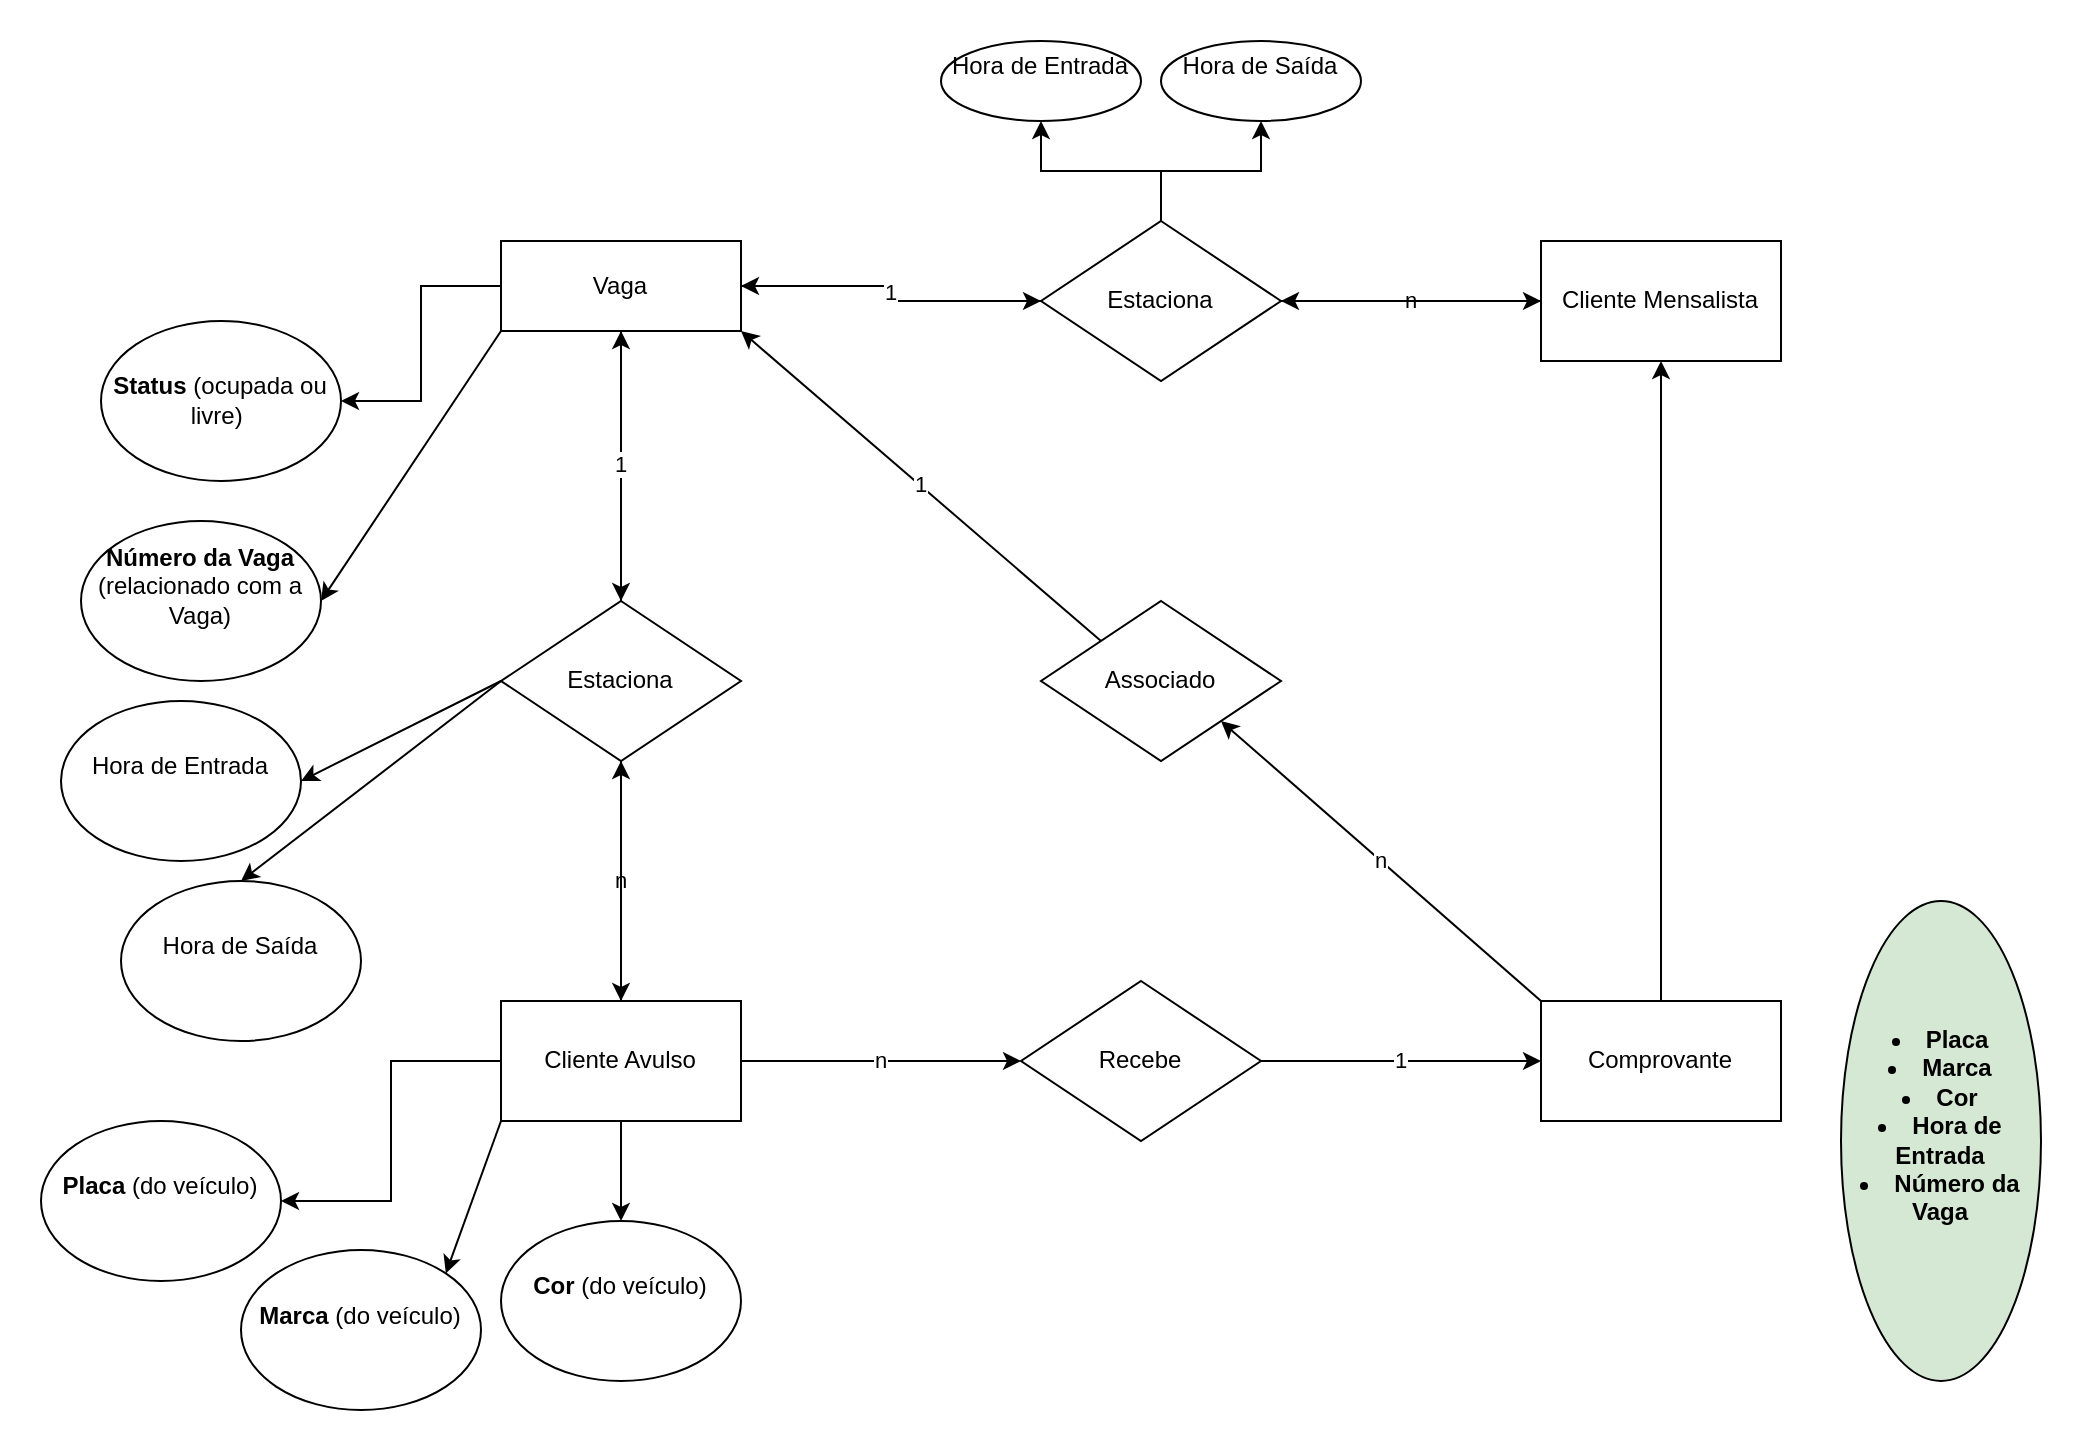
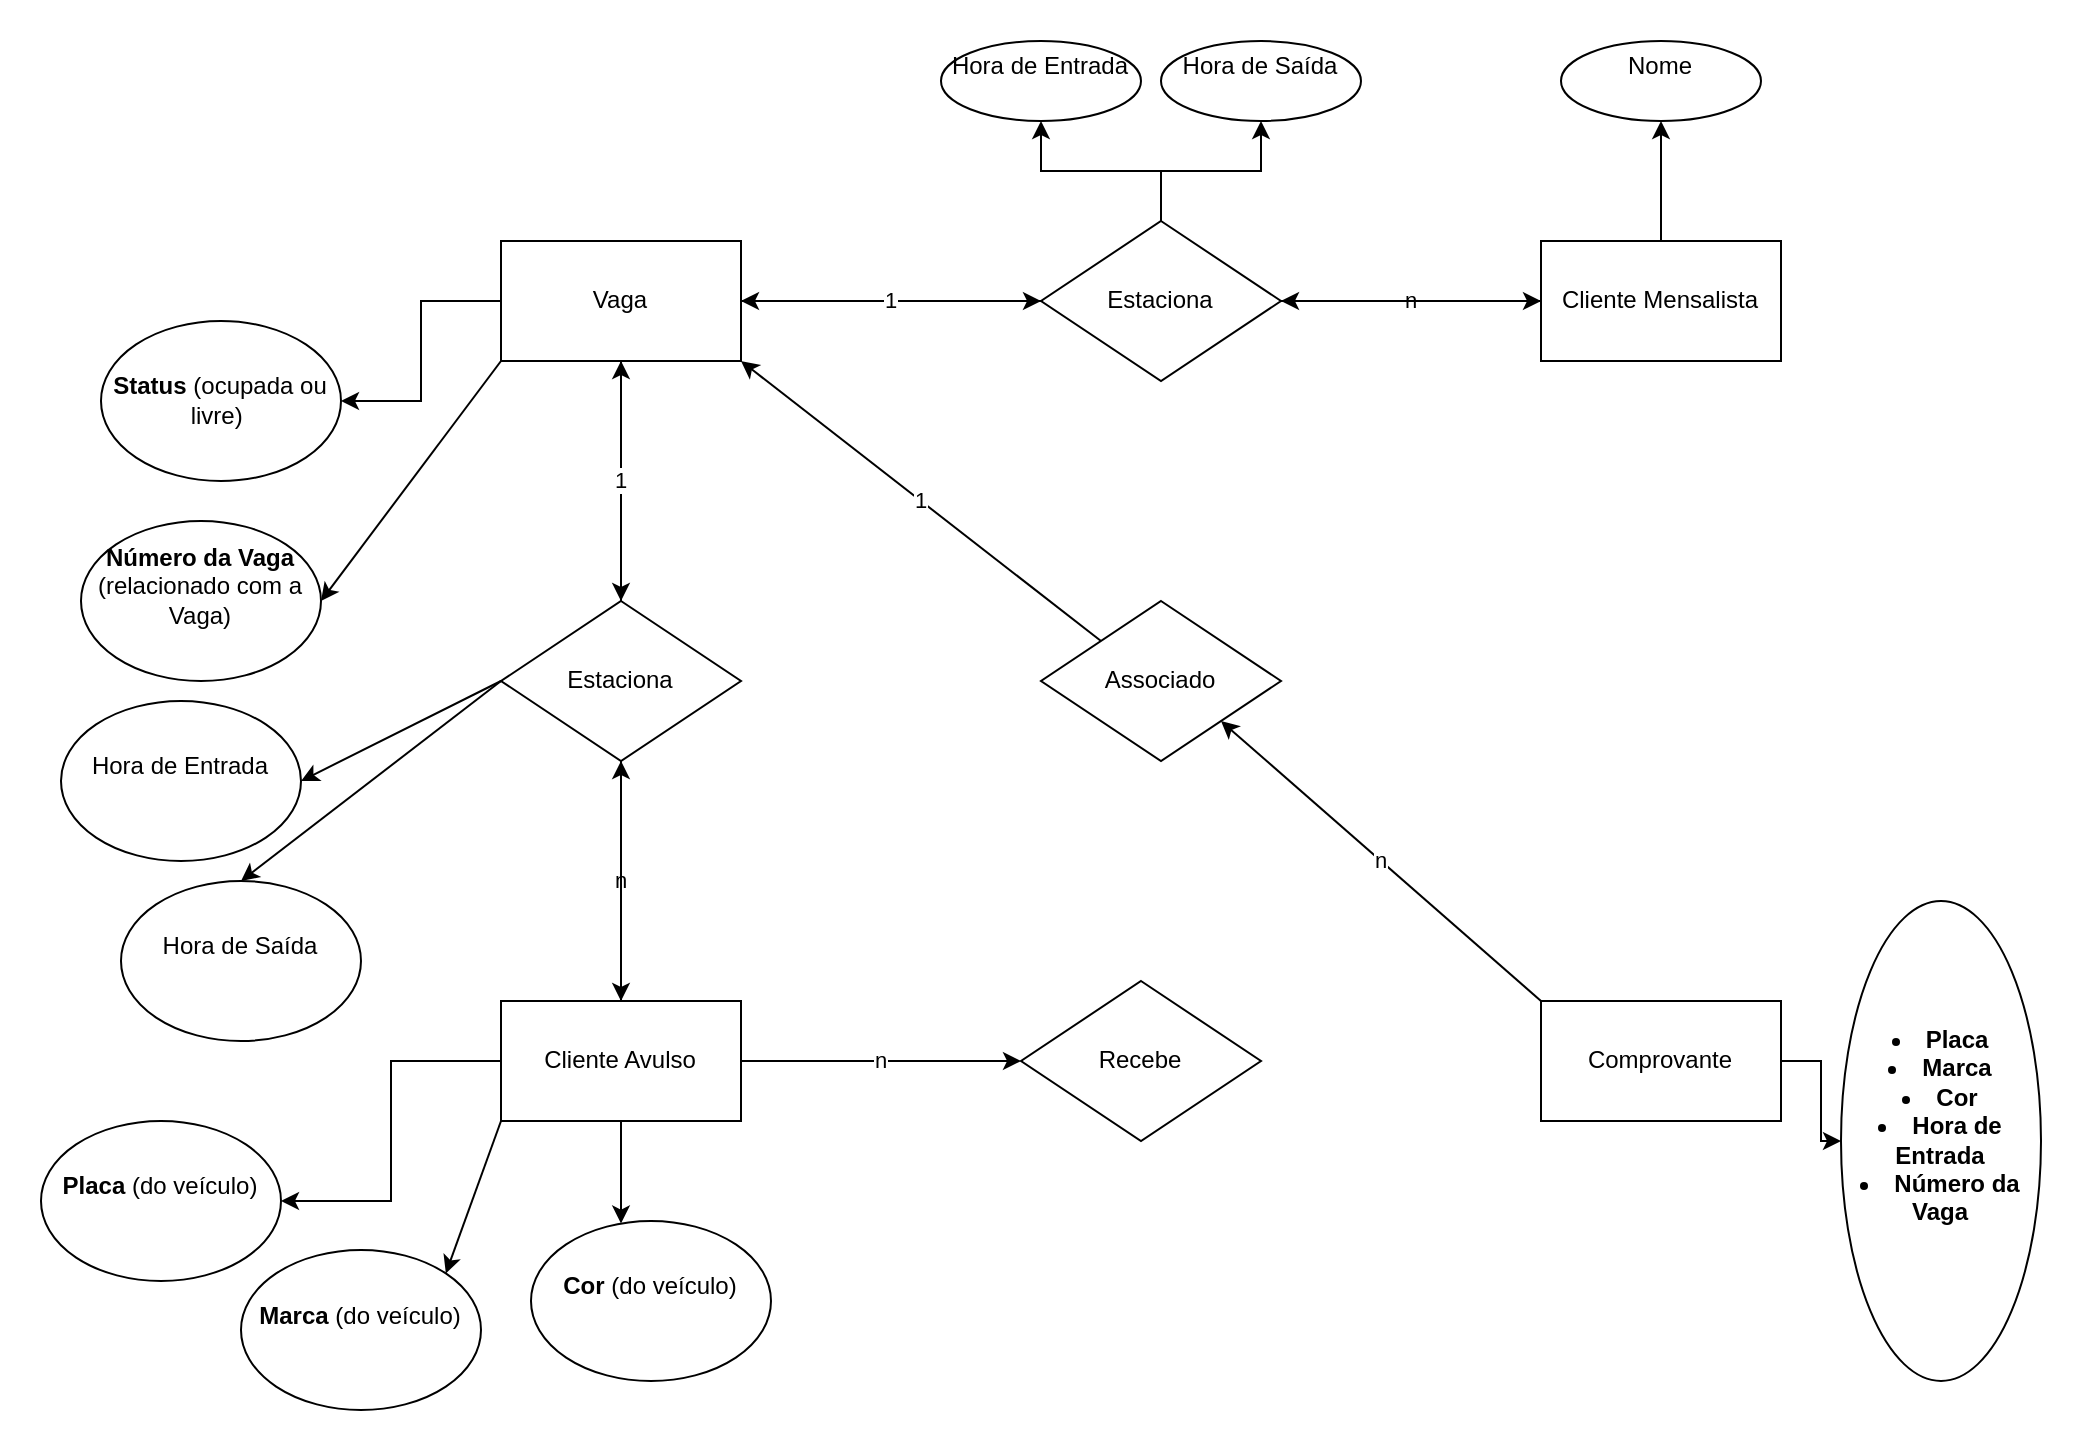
none -> (1661, 81)
none -> (1661, 188)
(621, 286) -> (621, 301)
(1661, 688) -> (1821, 1084)
(1394, 1061) -> none
(1941, 1141) -> (1941, 1141)
(621, 1301) -> (651, 1301)
